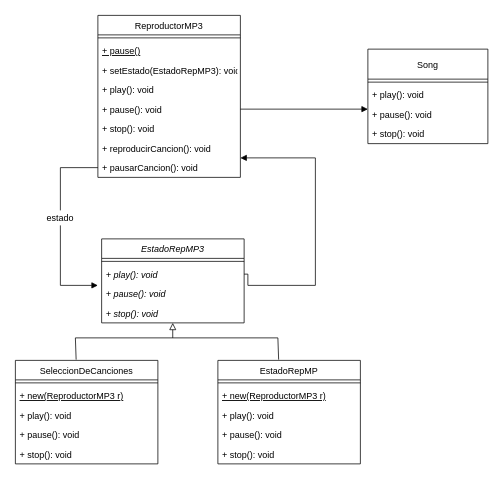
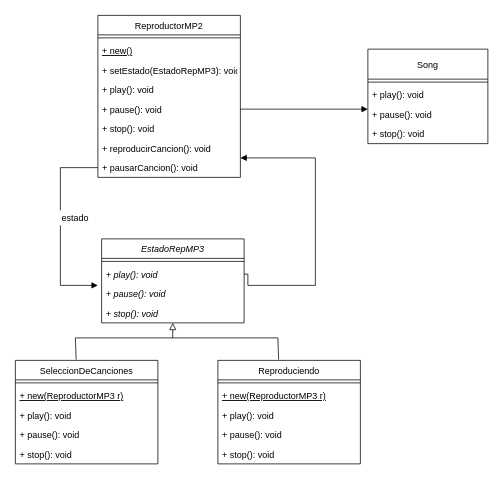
(169, 26) -> (169, 26)
(124, 51) -> (118, 51)
(60, 218) -> (75, 218)
(289, 371) -> (289, 371)
